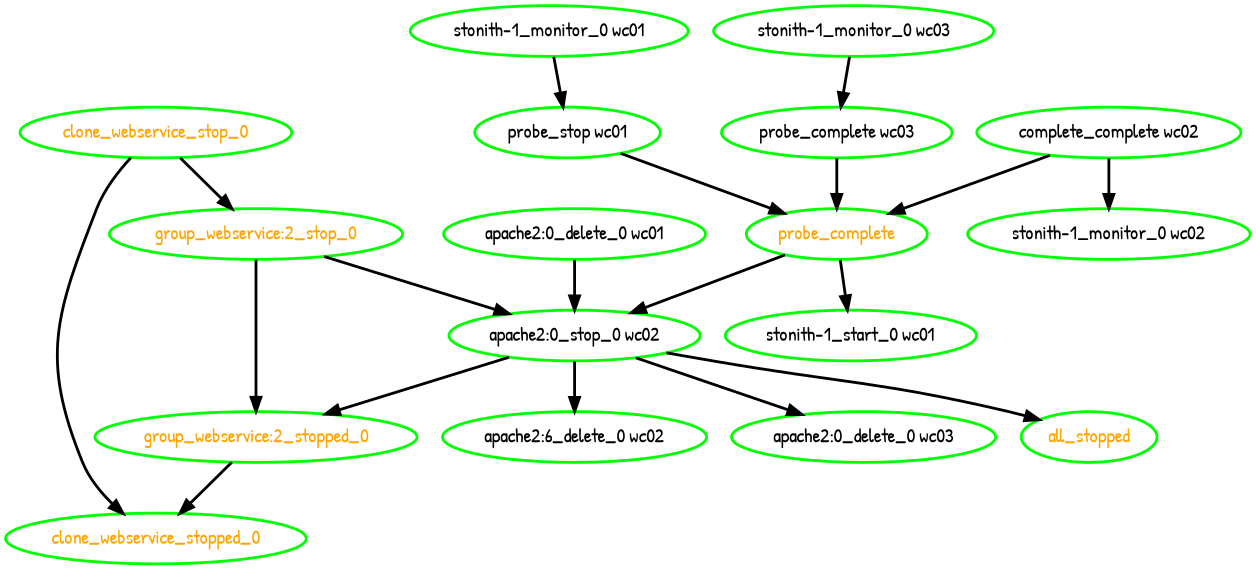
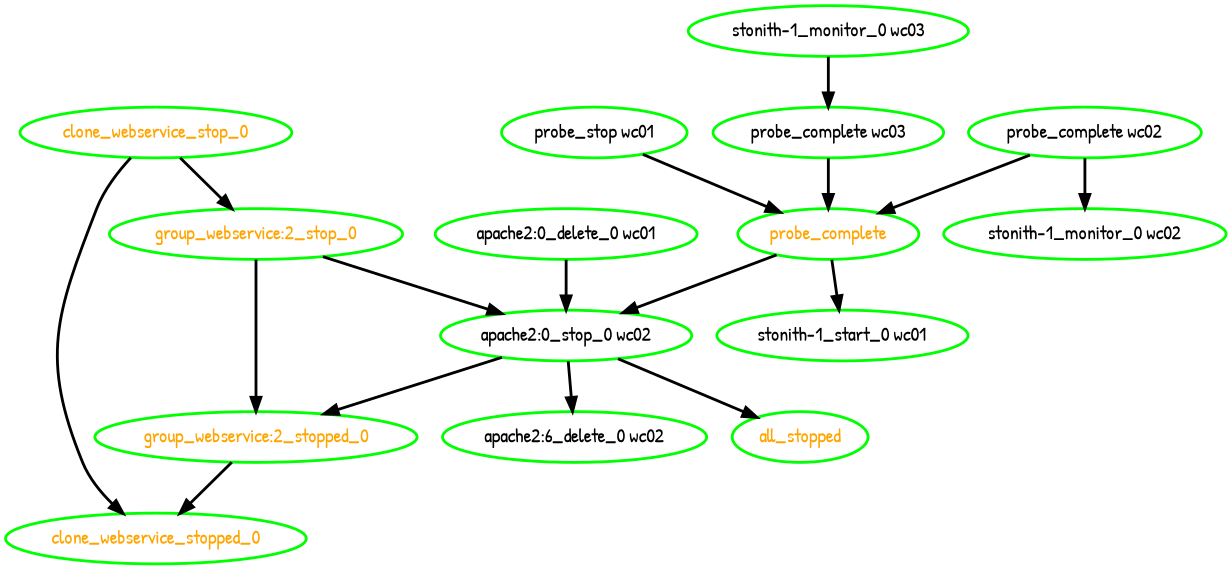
(549, 31) -> none
(1109, 133) -> (1085, 133)
(864, 437) -> none
